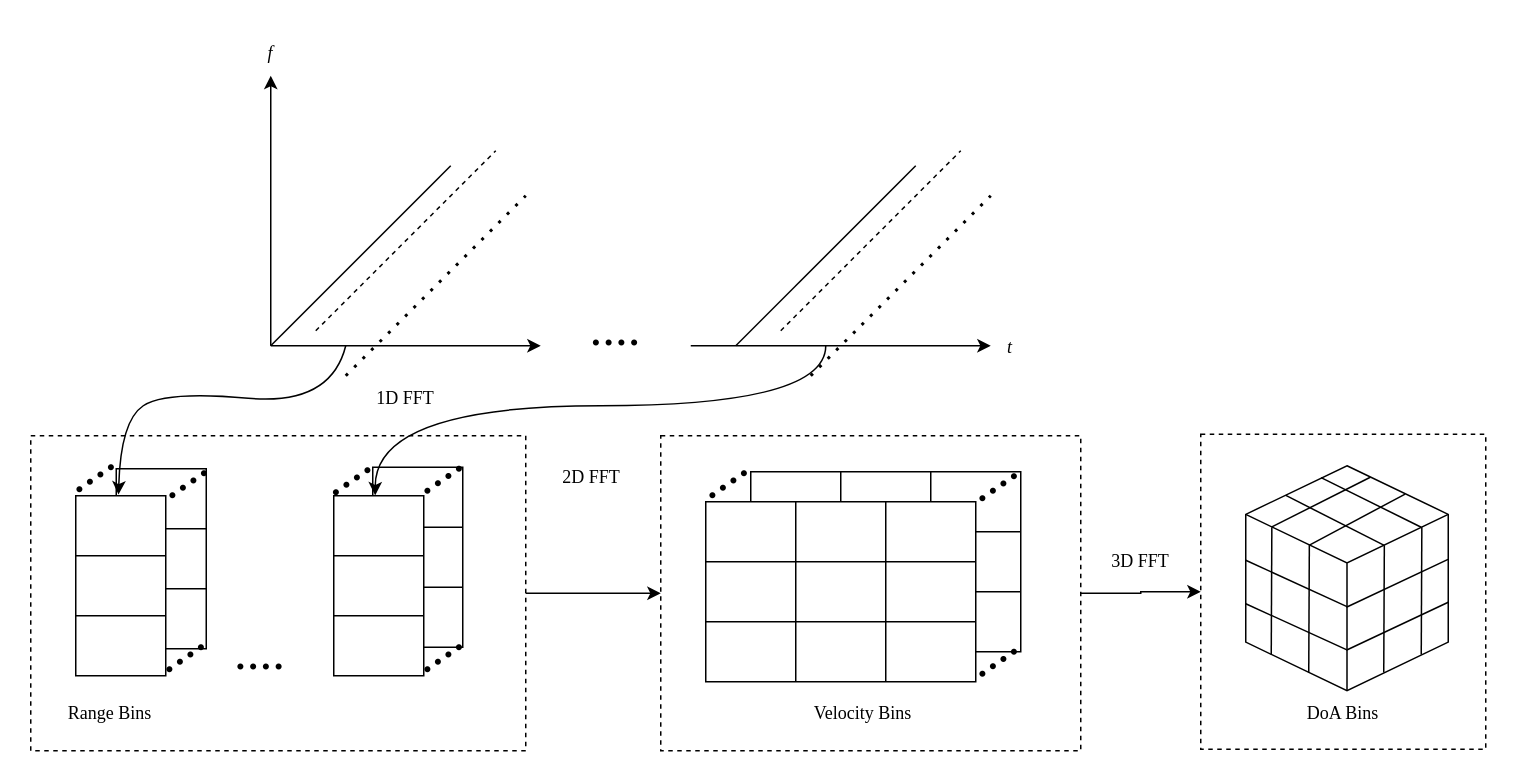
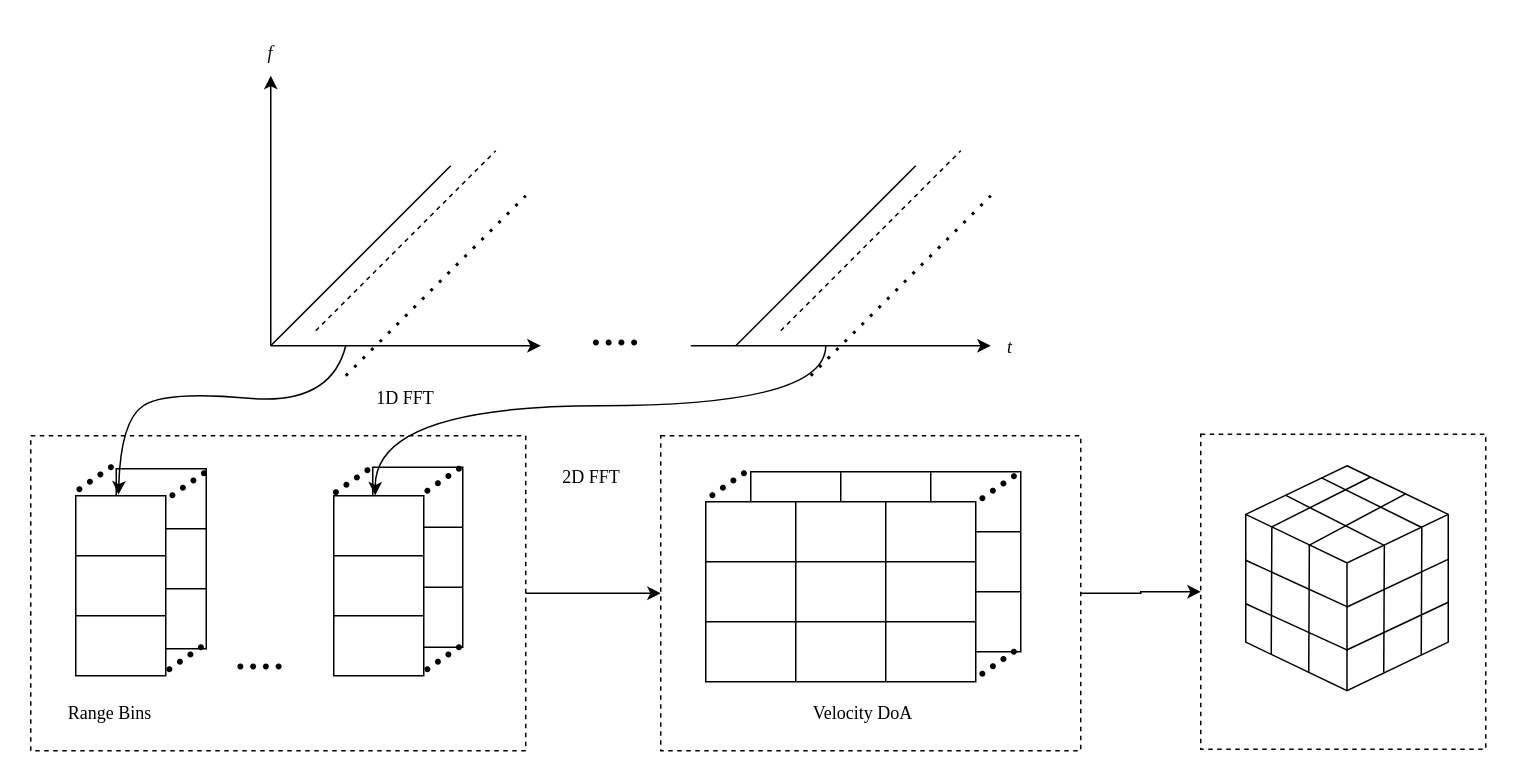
(1141, 562) -> none
(863, 713) -> (863, 713)
(1343, 713) -> none
